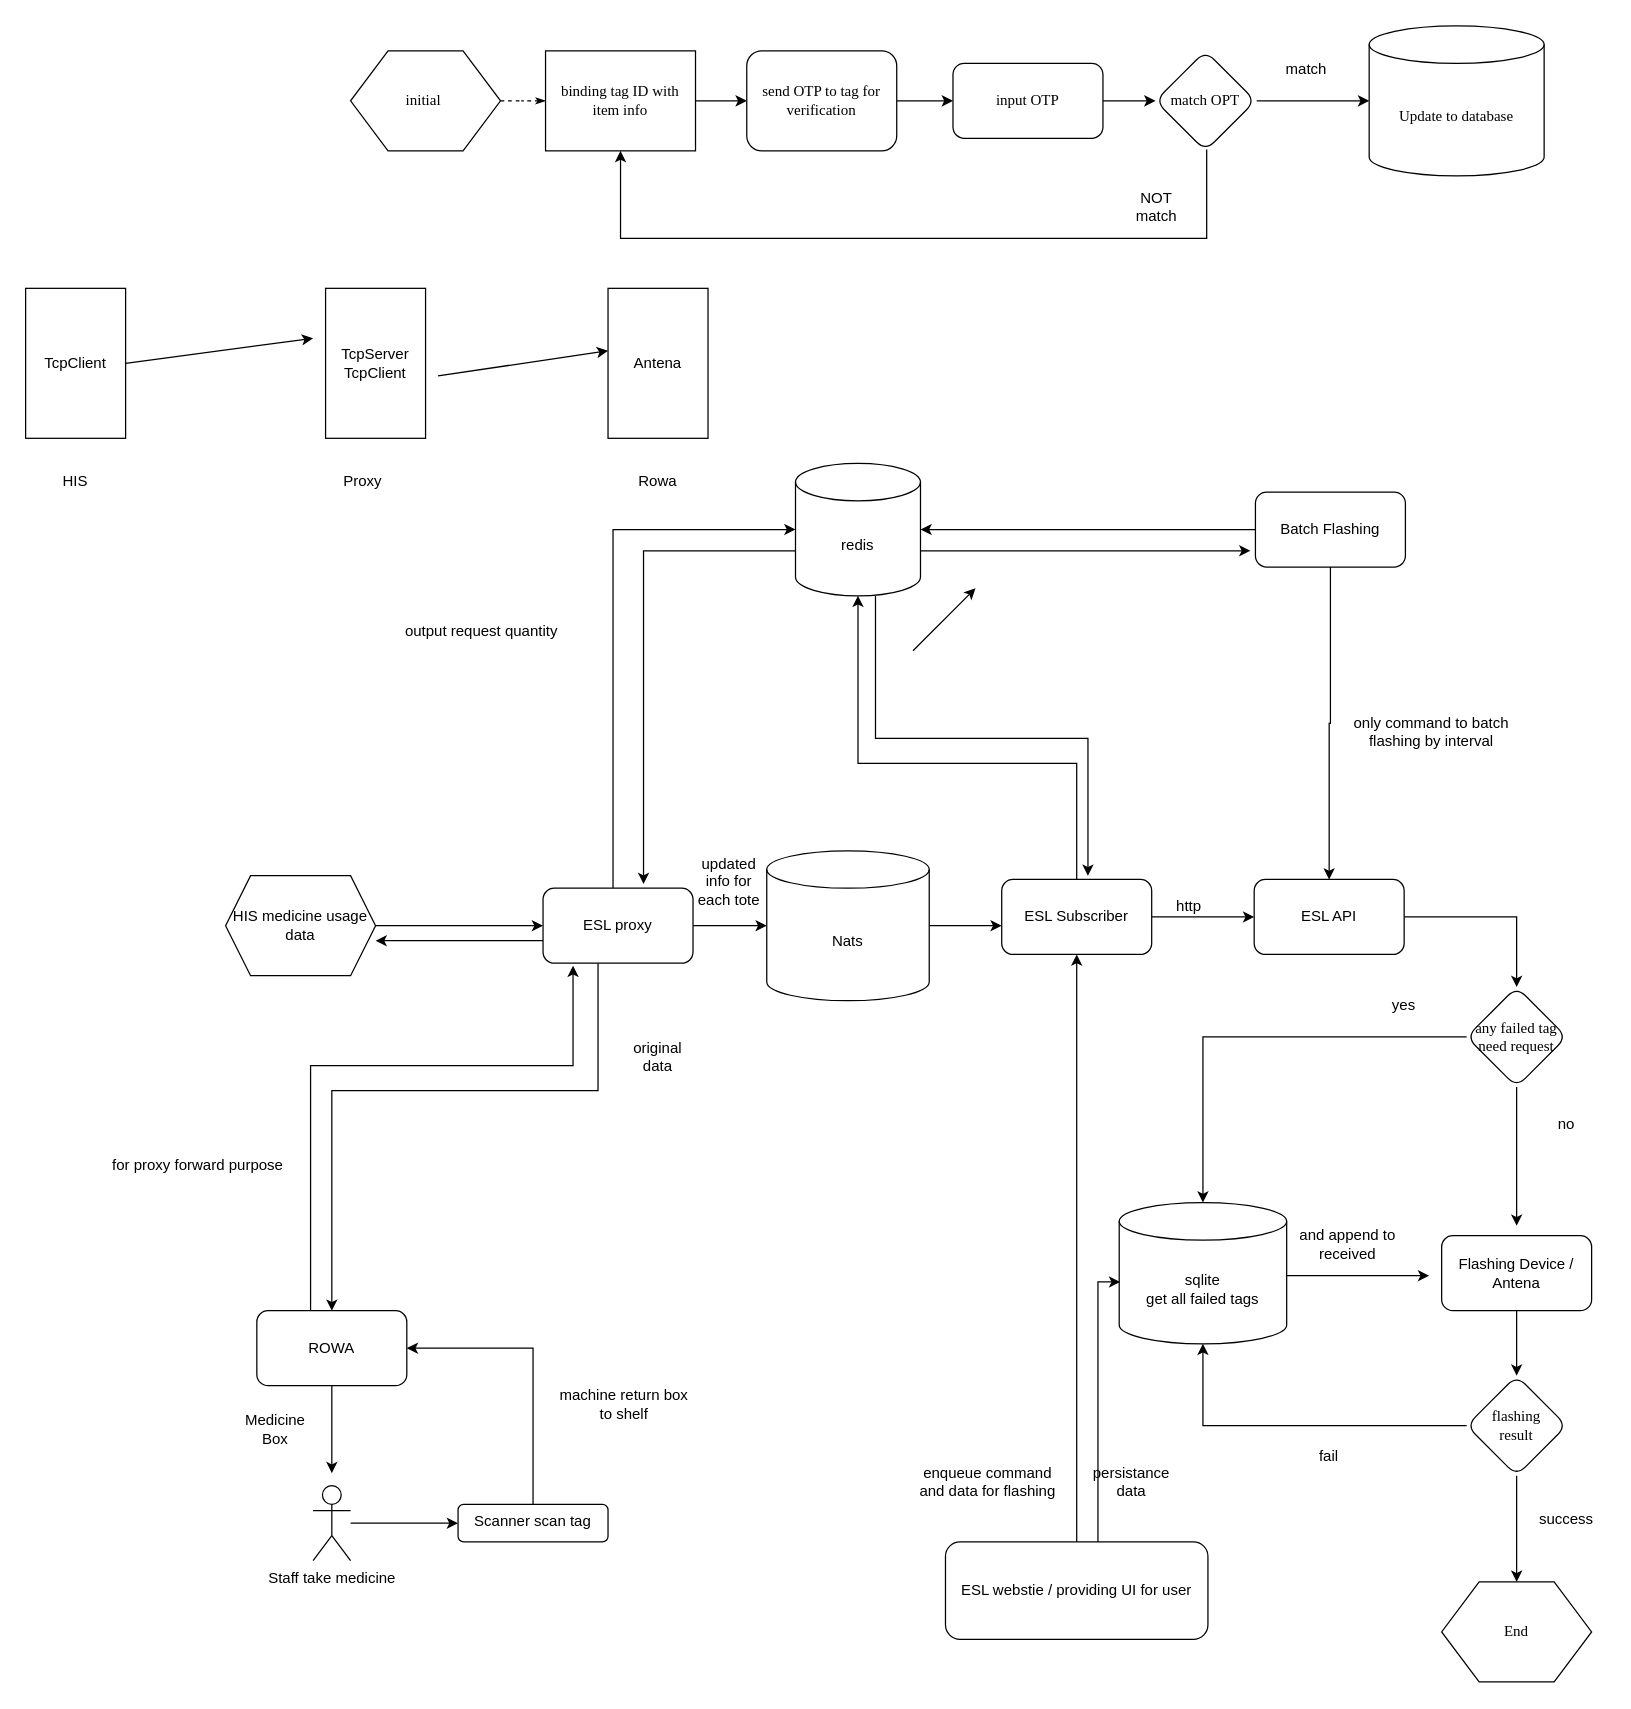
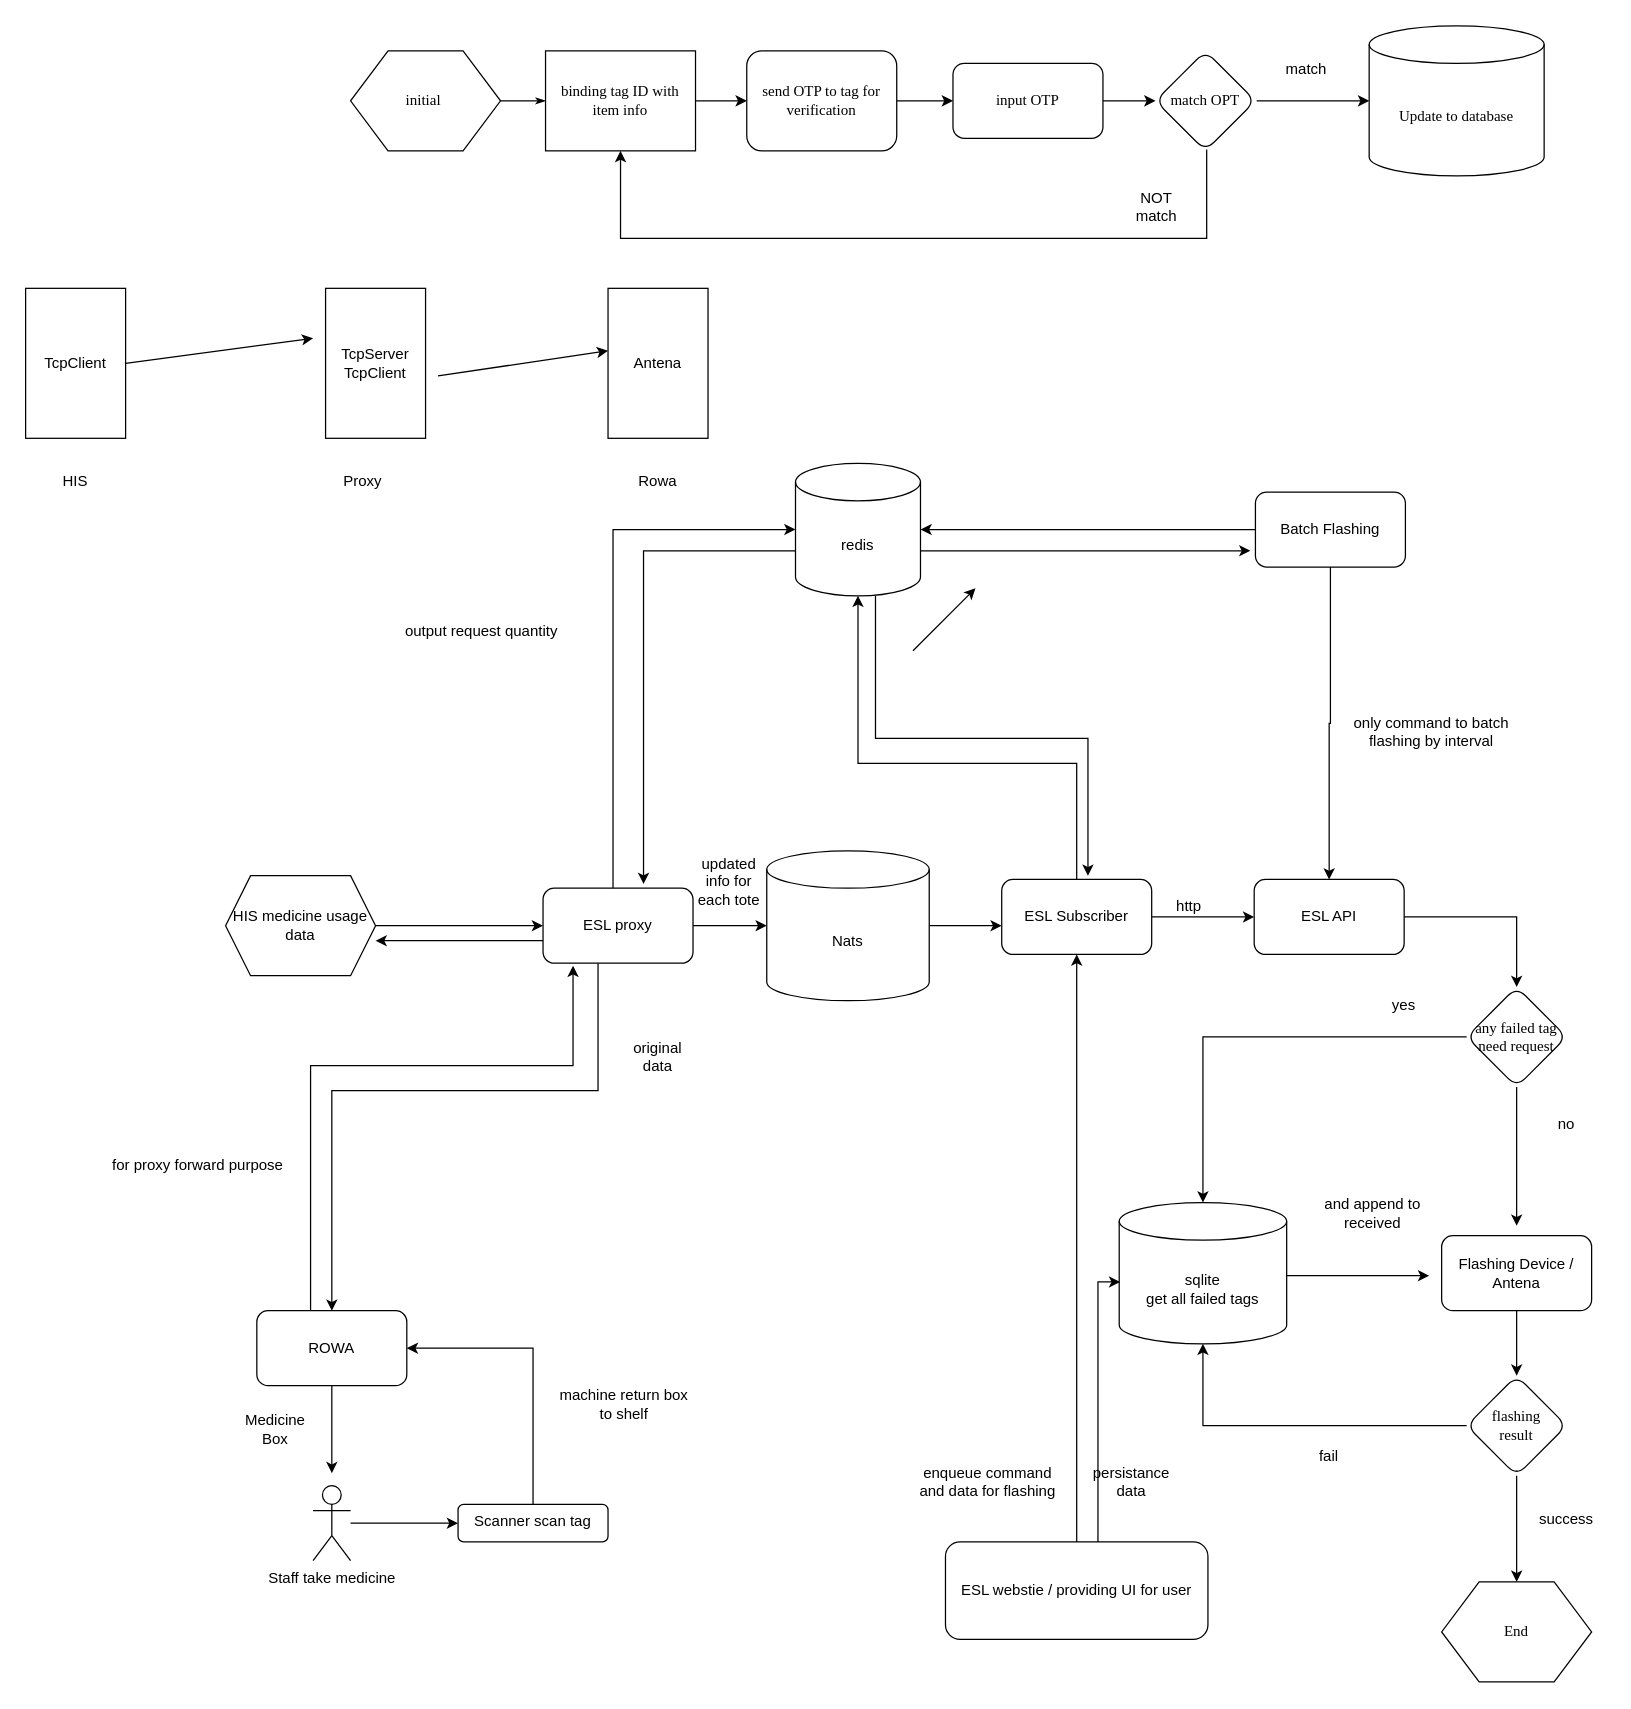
(523, 101) -> (523, 101)
(1348, 1244) -> (1373, 1213)
